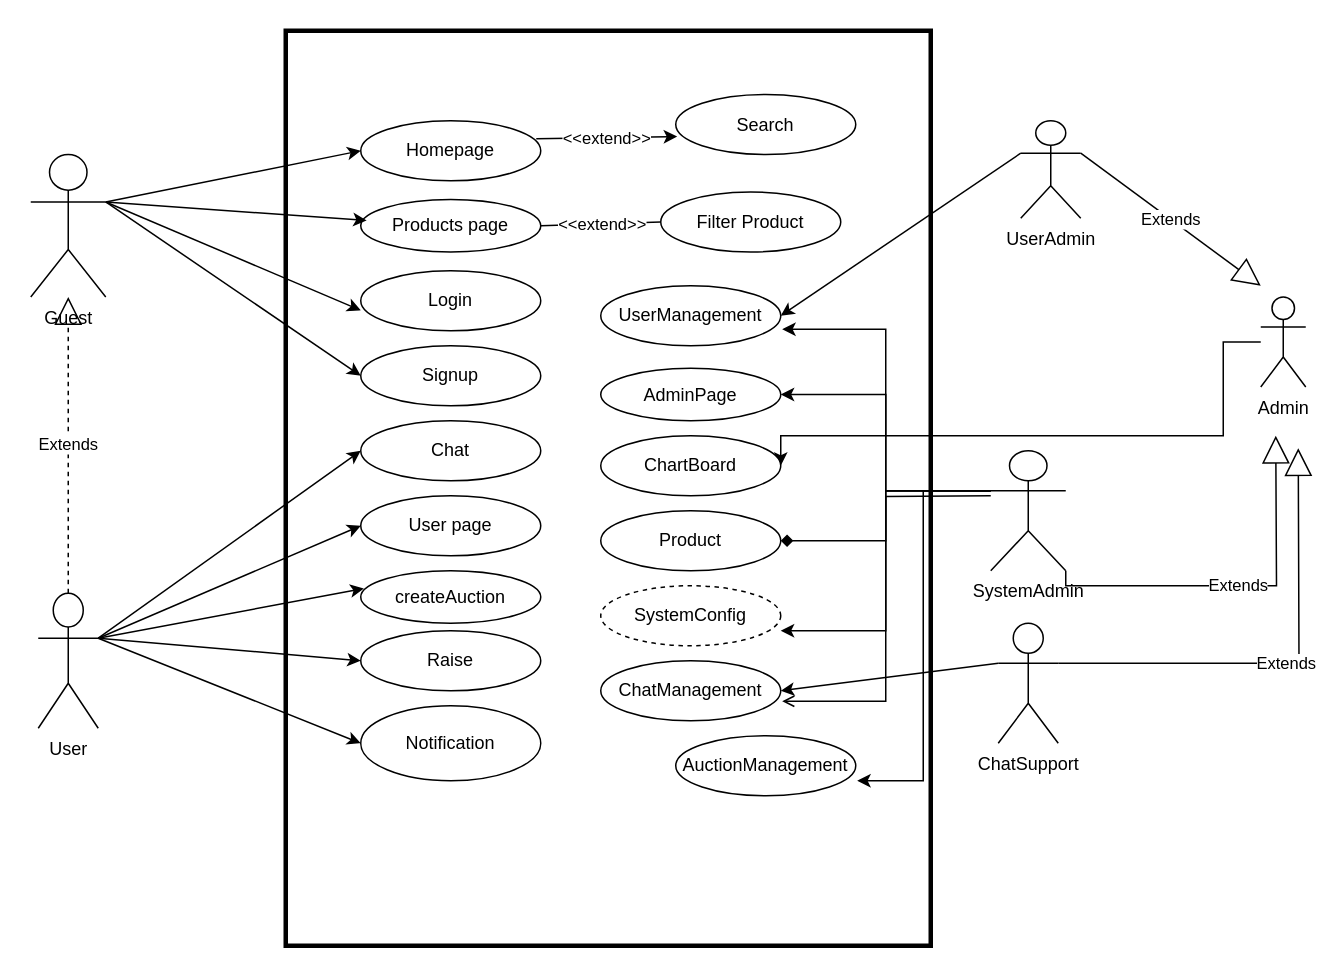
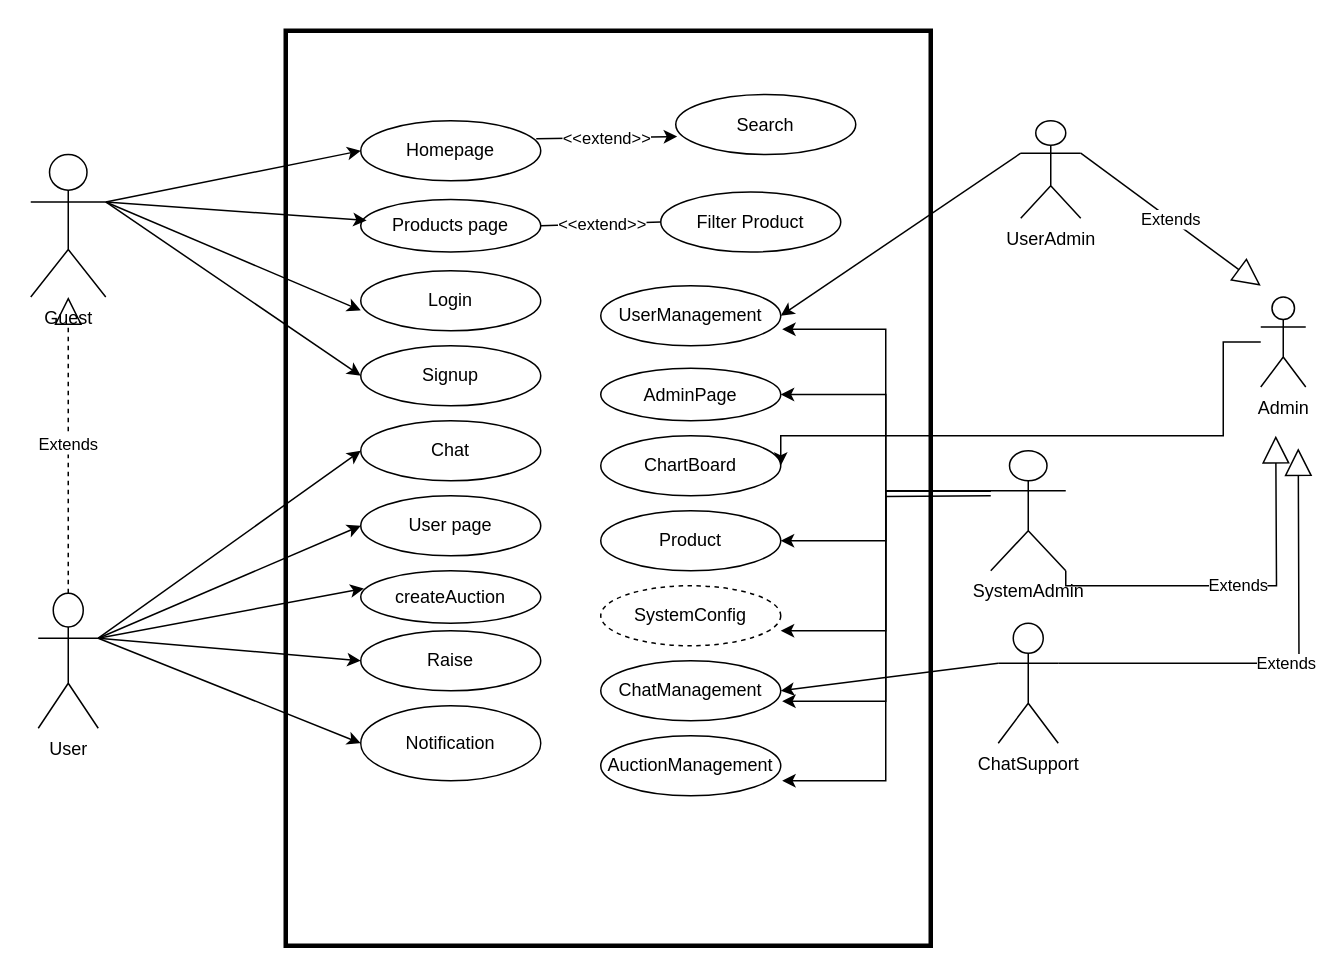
(793, 541) -> (792, 541)
(791, 701) -> (794, 701)
(766, 766) -> (691, 766)
